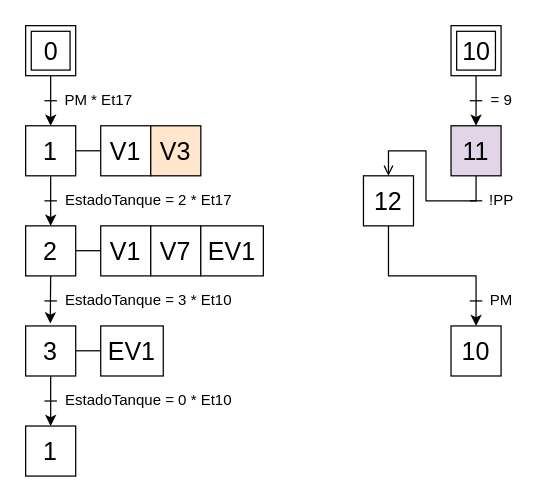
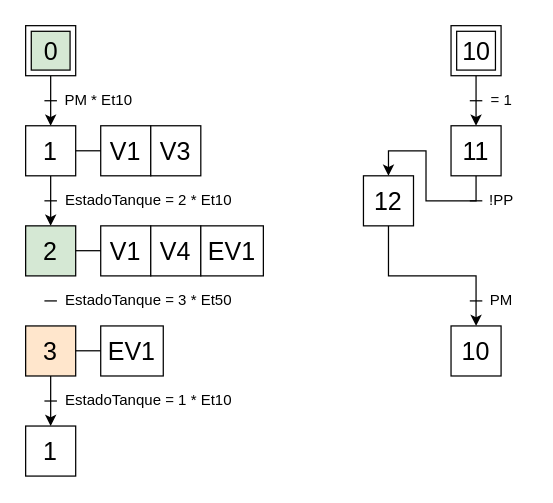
(51, 51) -> (51, 51)
(99, 101) -> (99, 101)
(501, 101) -> (501, 101)
(176, 151) -> (176, 151)
(476, 151) -> (476, 151)
(388, 168) -> (388, 166)
(149, 201) -> (149, 201)
(51, 251) -> (51, 251)
(176, 251) -> (176, 251)
(50, 295) -> none
(149, 301) -> (149, 301)
(51, 351) -> (51, 351)
(149, 401) -> (149, 401)
